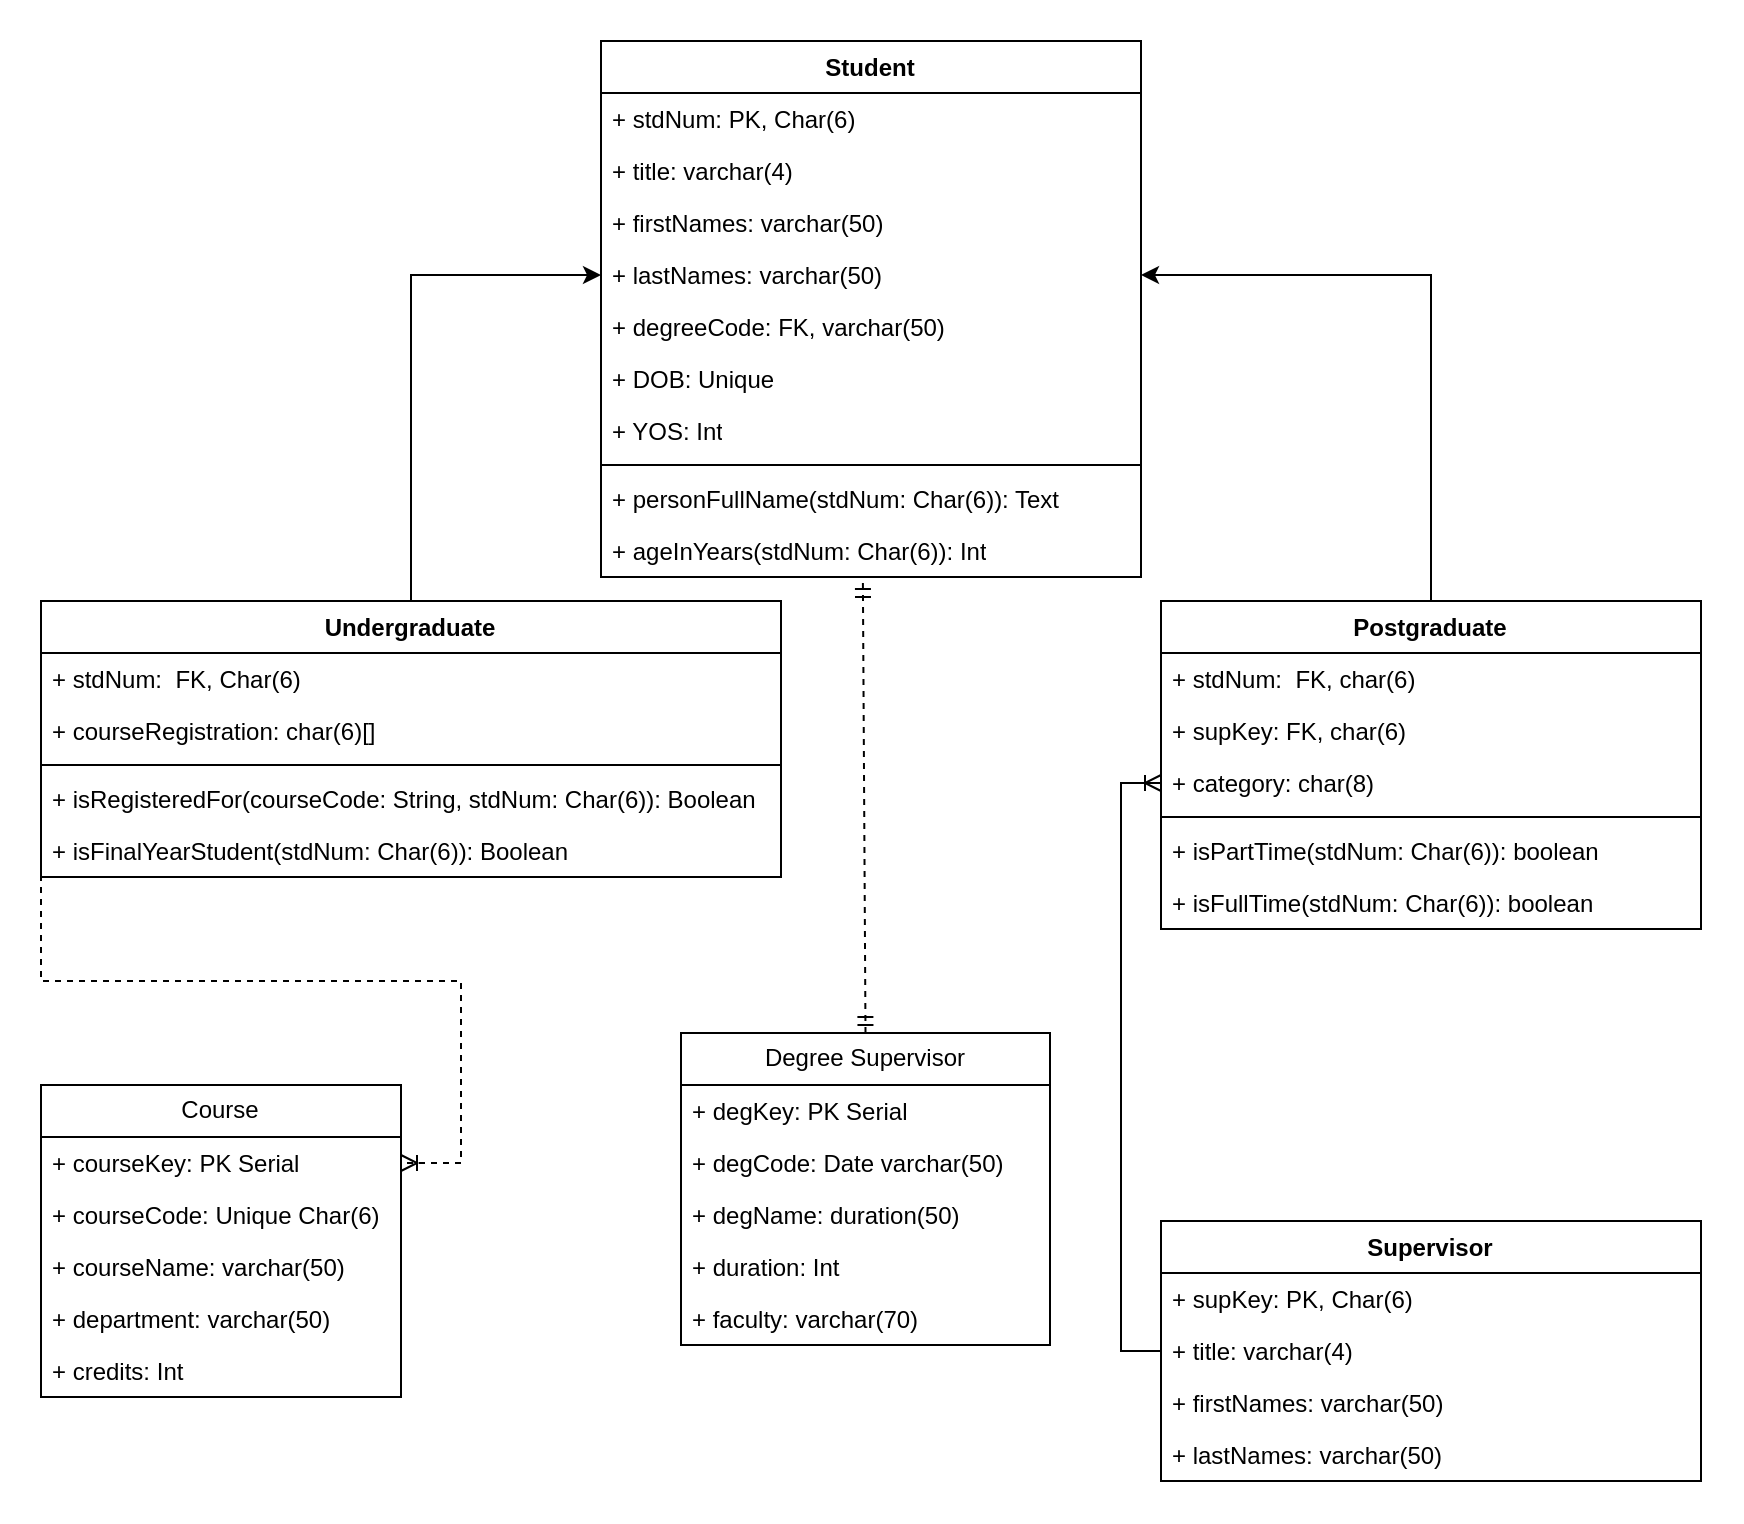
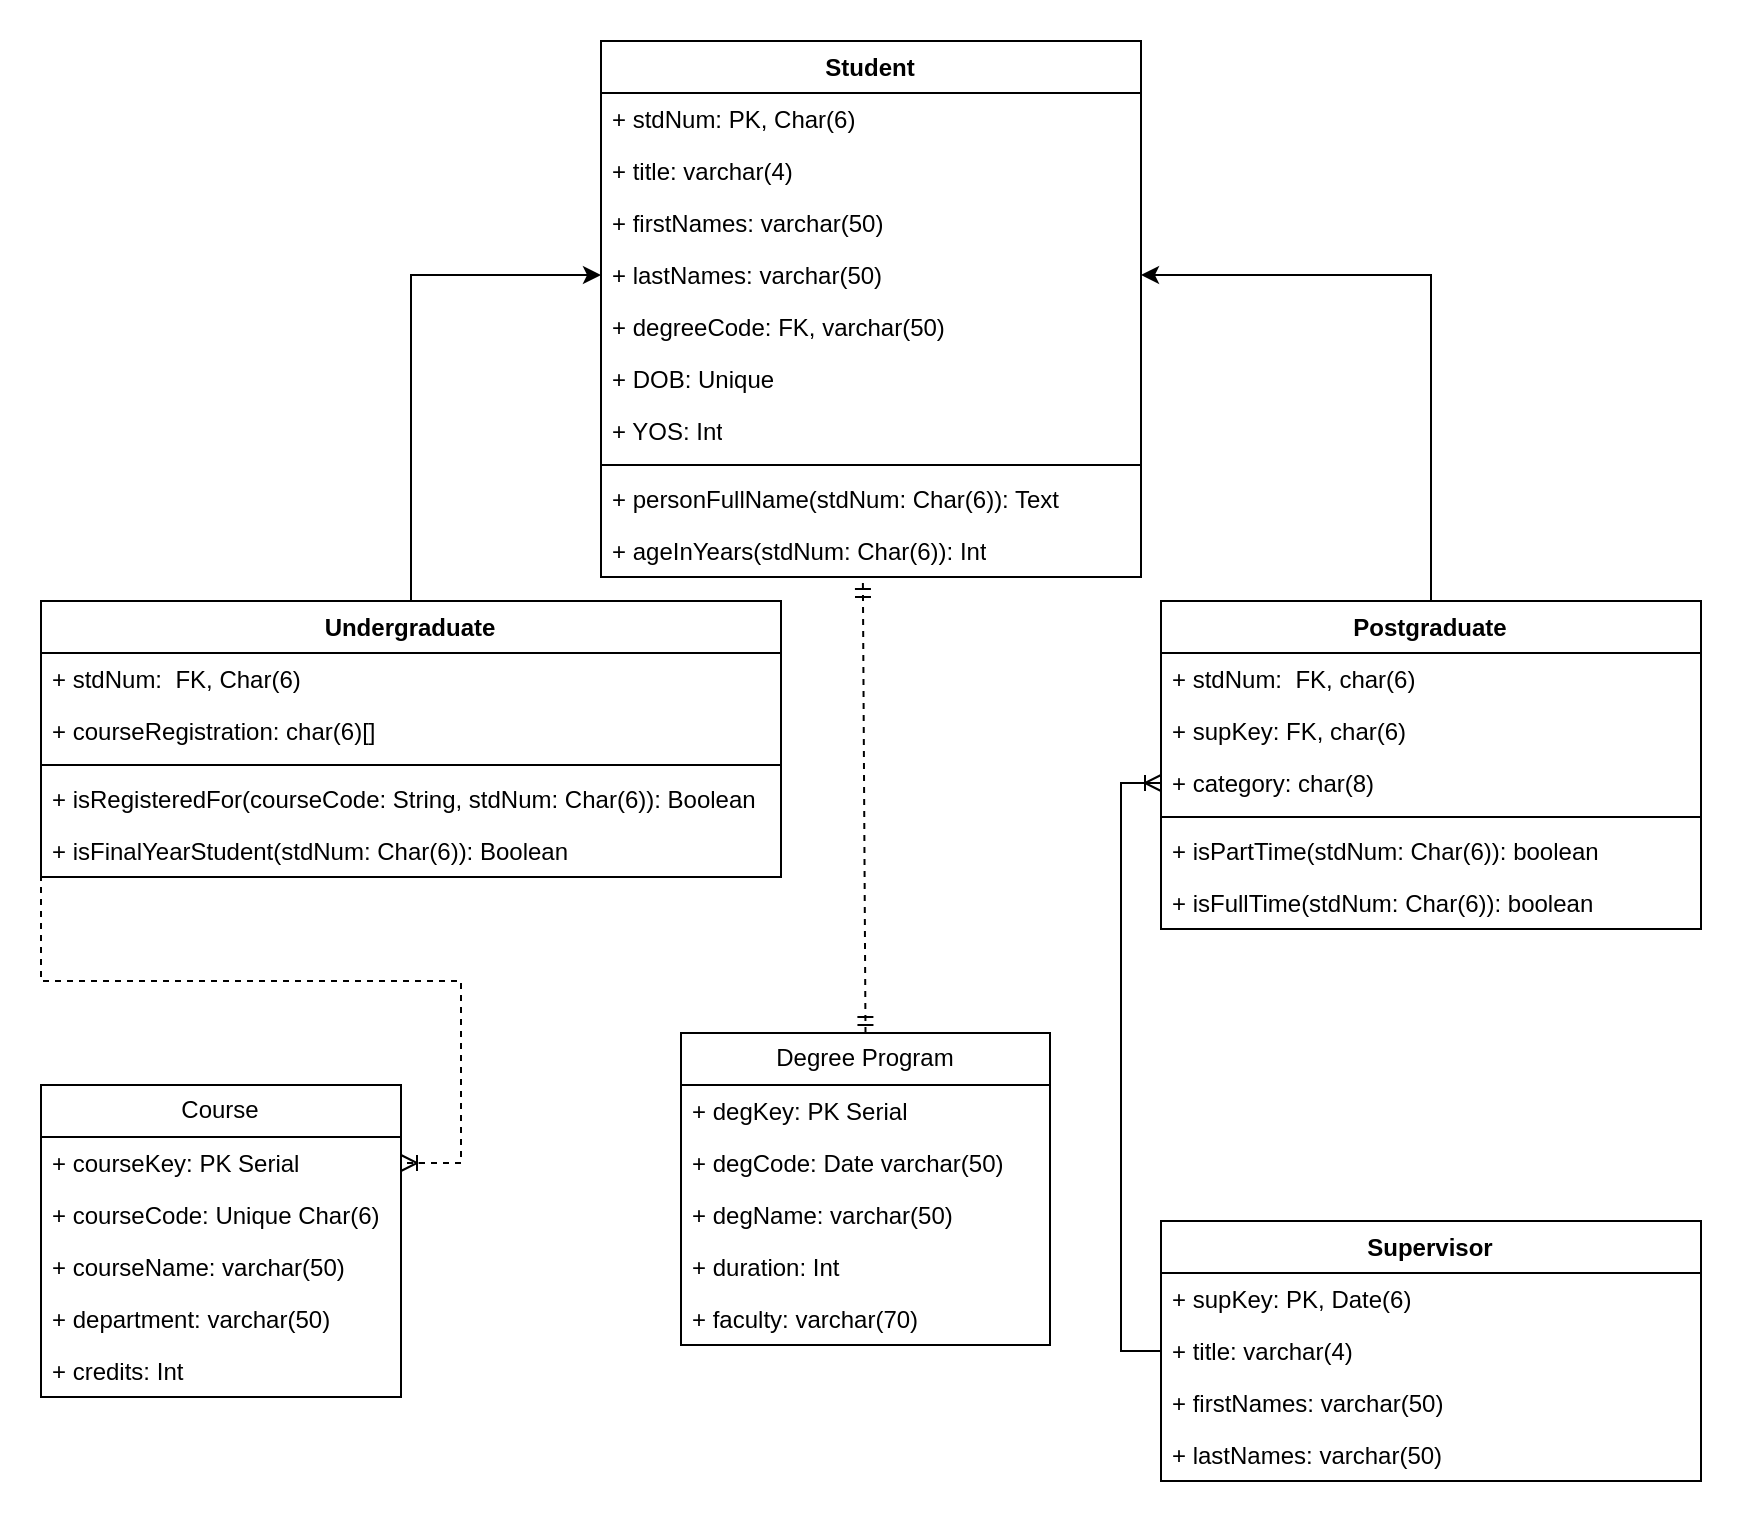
(866, 1059) -> (866, 1059)
(835, 1217) -> (831, 1217)
(1299, 1301) -> (1299, 1301)
